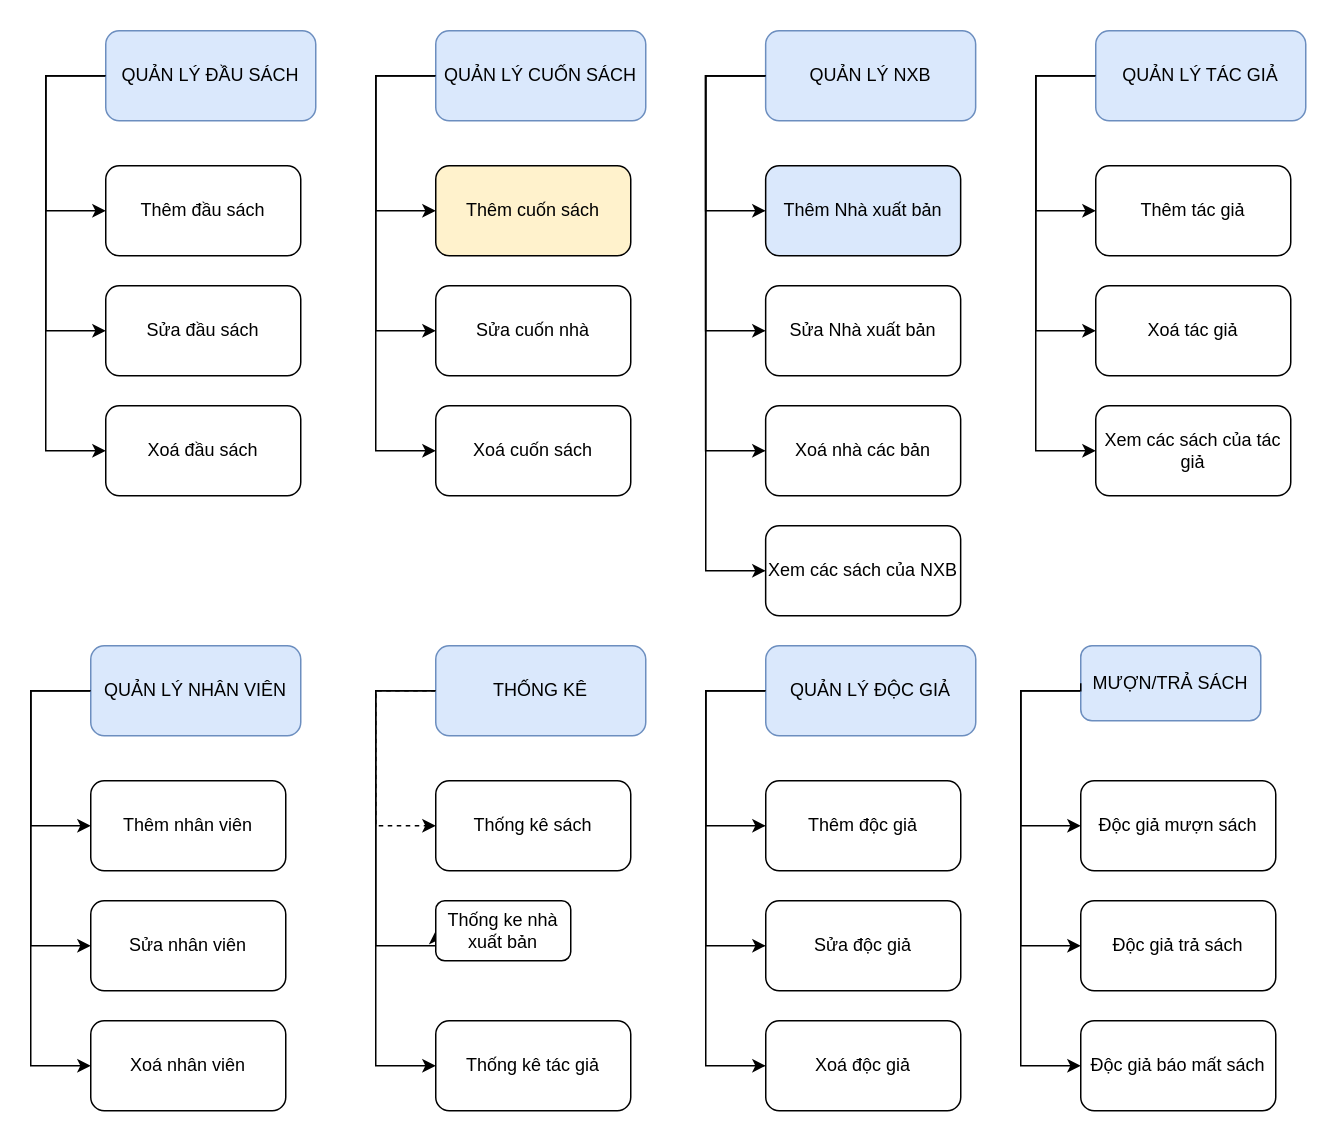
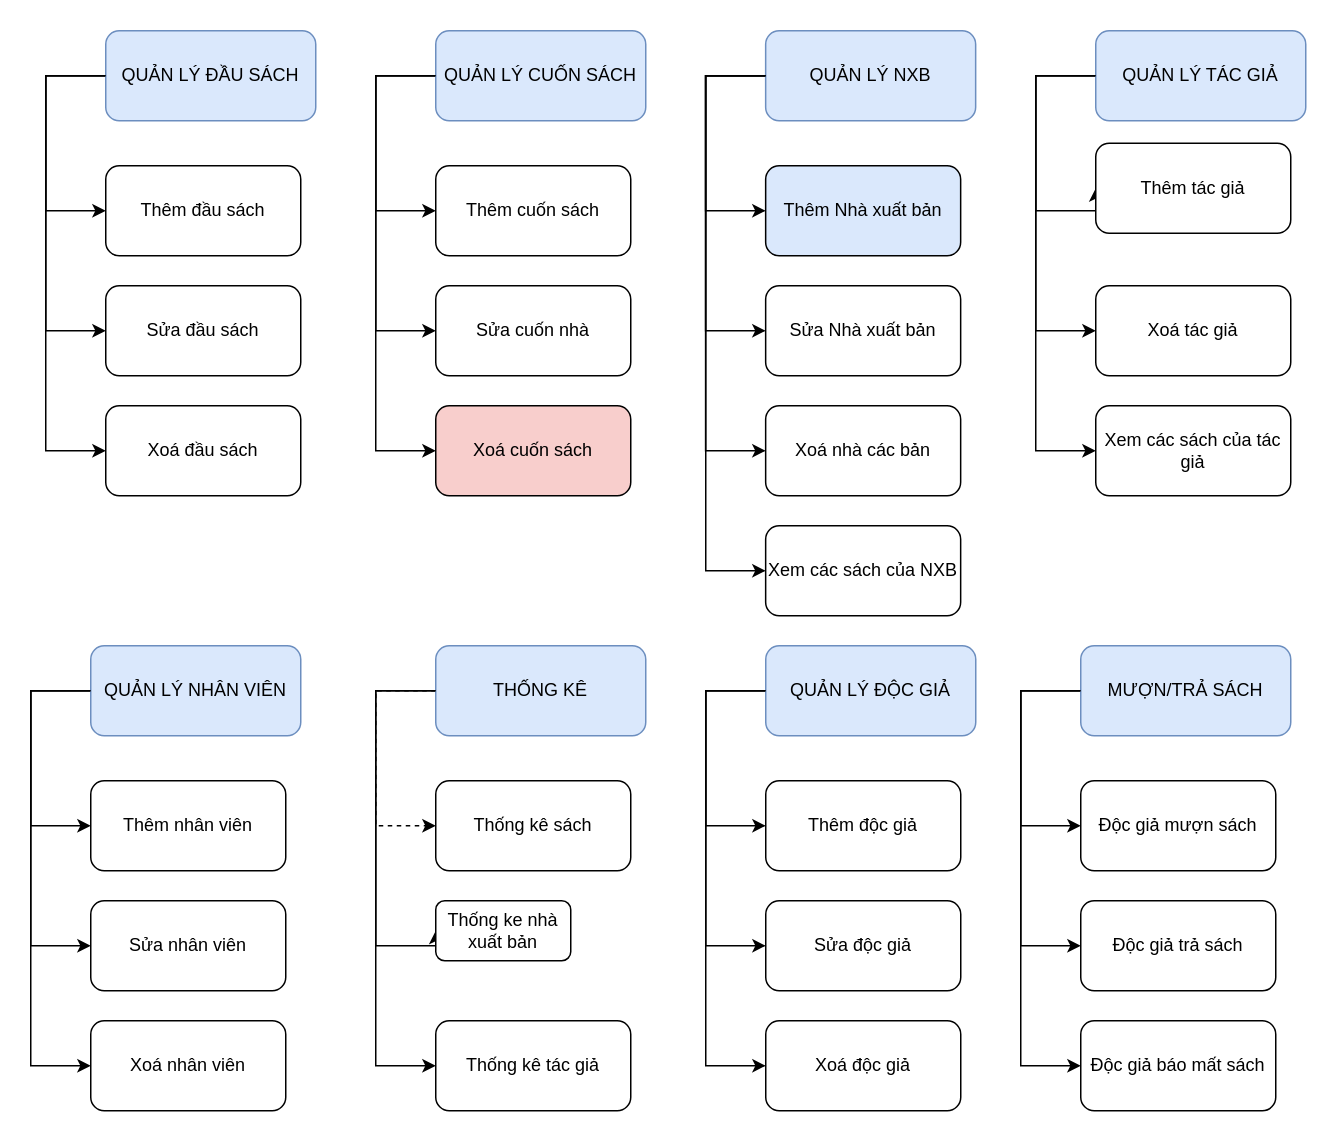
(533, 211) -> (533, 211)
(1193, 211) -> (1193, 188)
(533, 451) -> (533, 451)
(1171, 683) -> (1186, 691)
